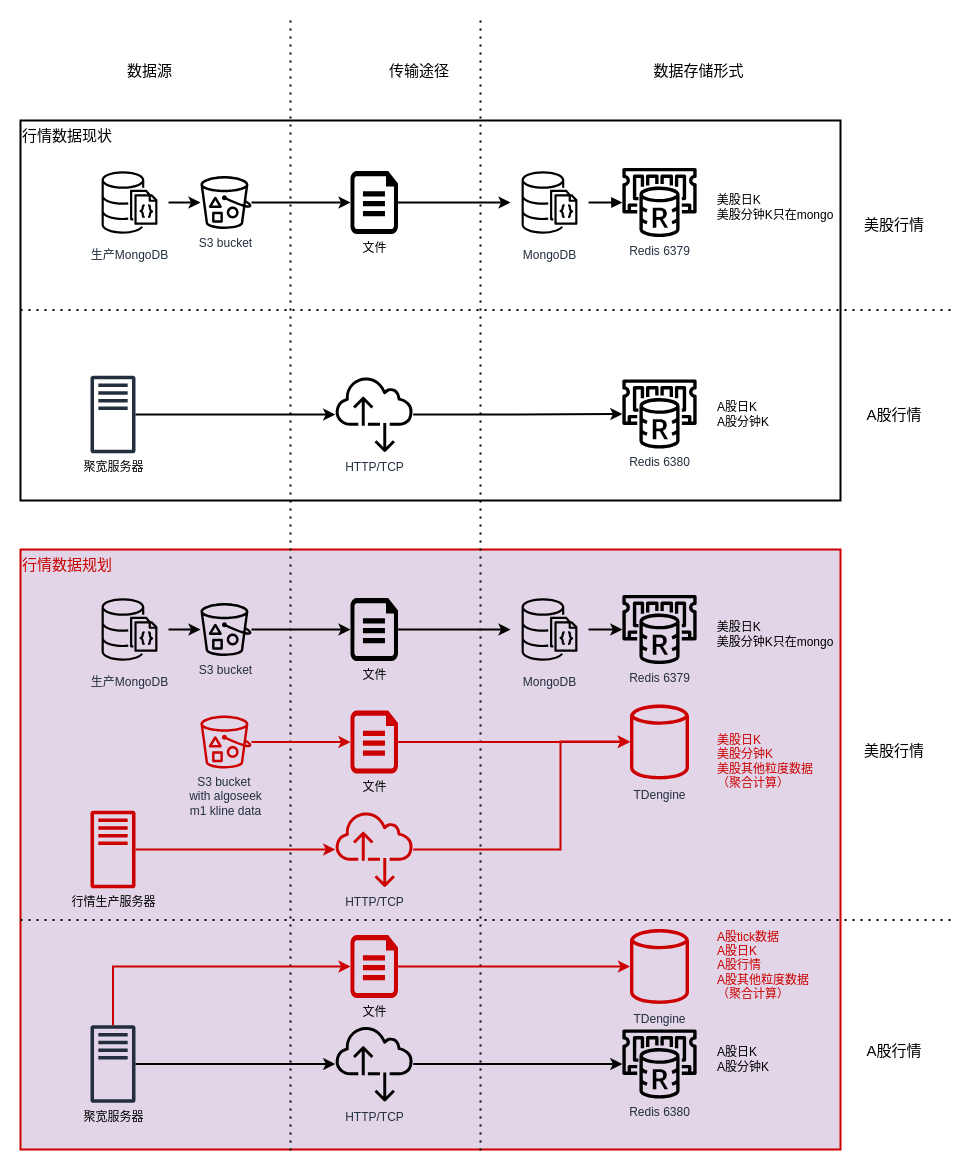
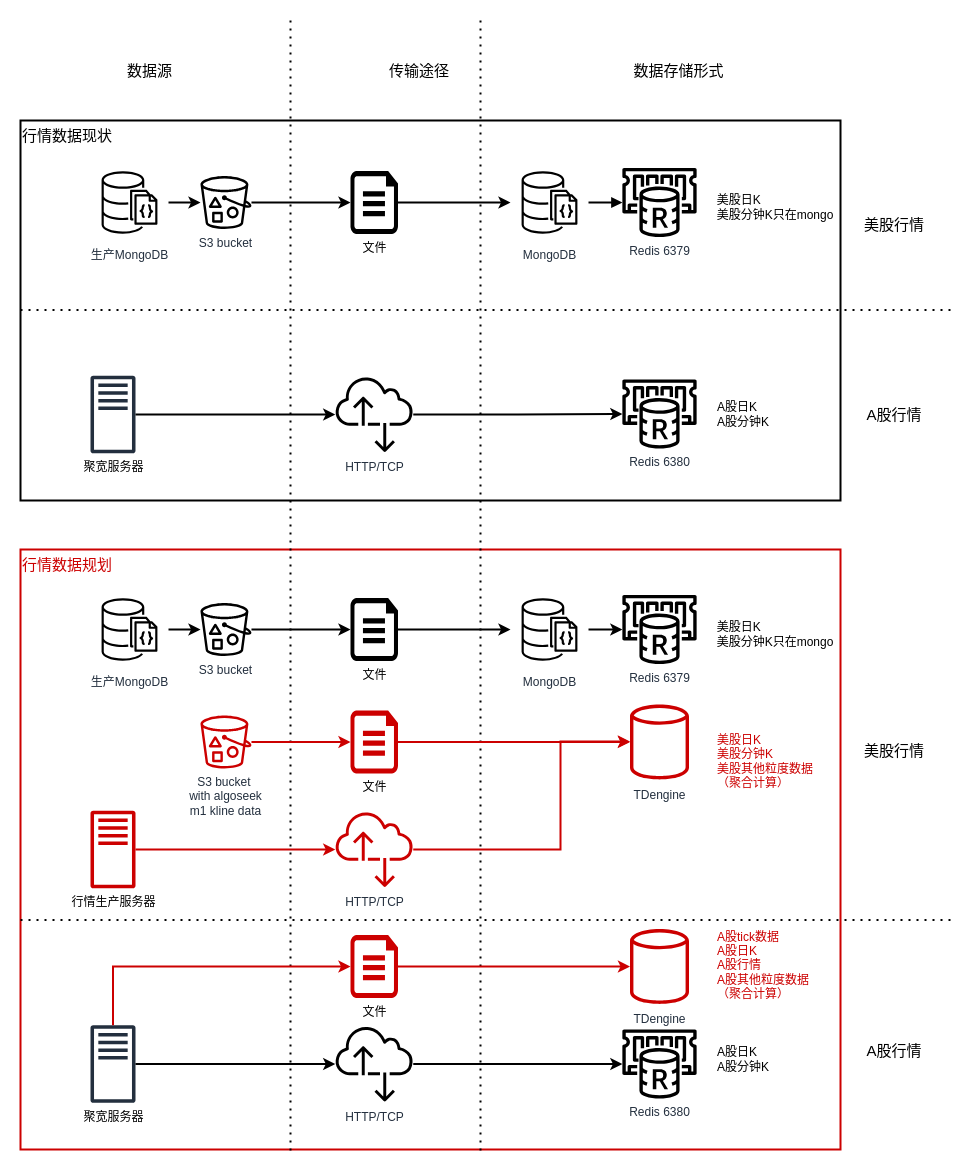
(699, 71) -> (679, 71)
(431, 850) -> (431, 850)
